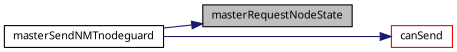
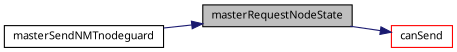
(272, 37) -> (365, 28)
